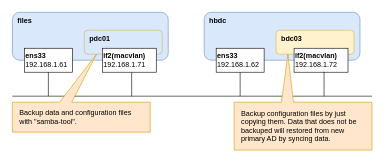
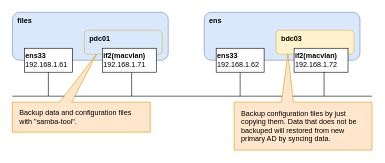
(214, 21) -> (212, 21)
